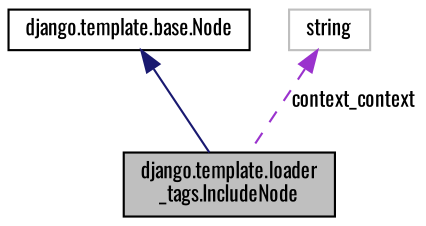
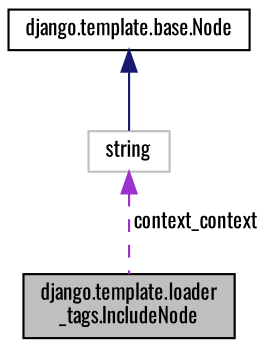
(182, 111) -> (129, 102)
